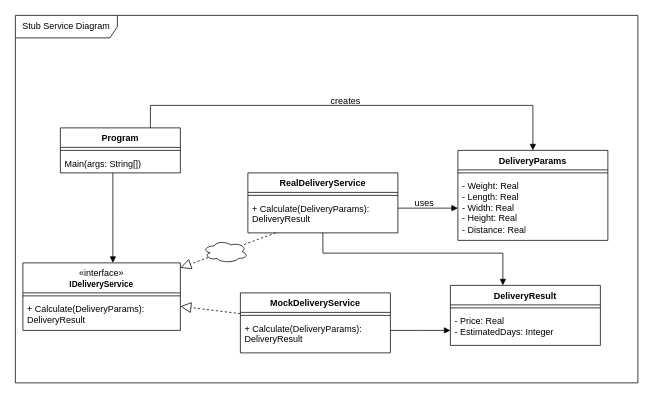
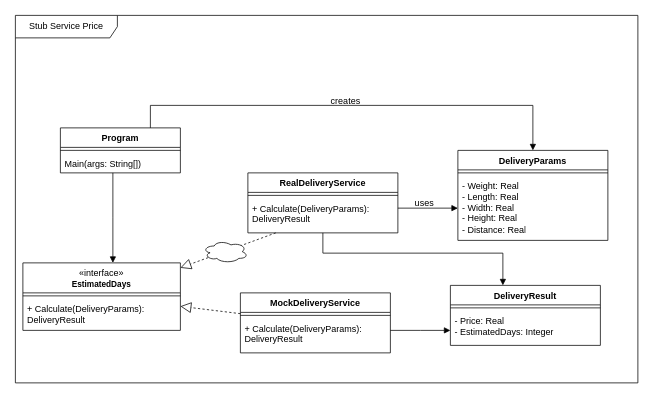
(66, 27) -> (66, 27)
(102, 279) -> (102, 279)
